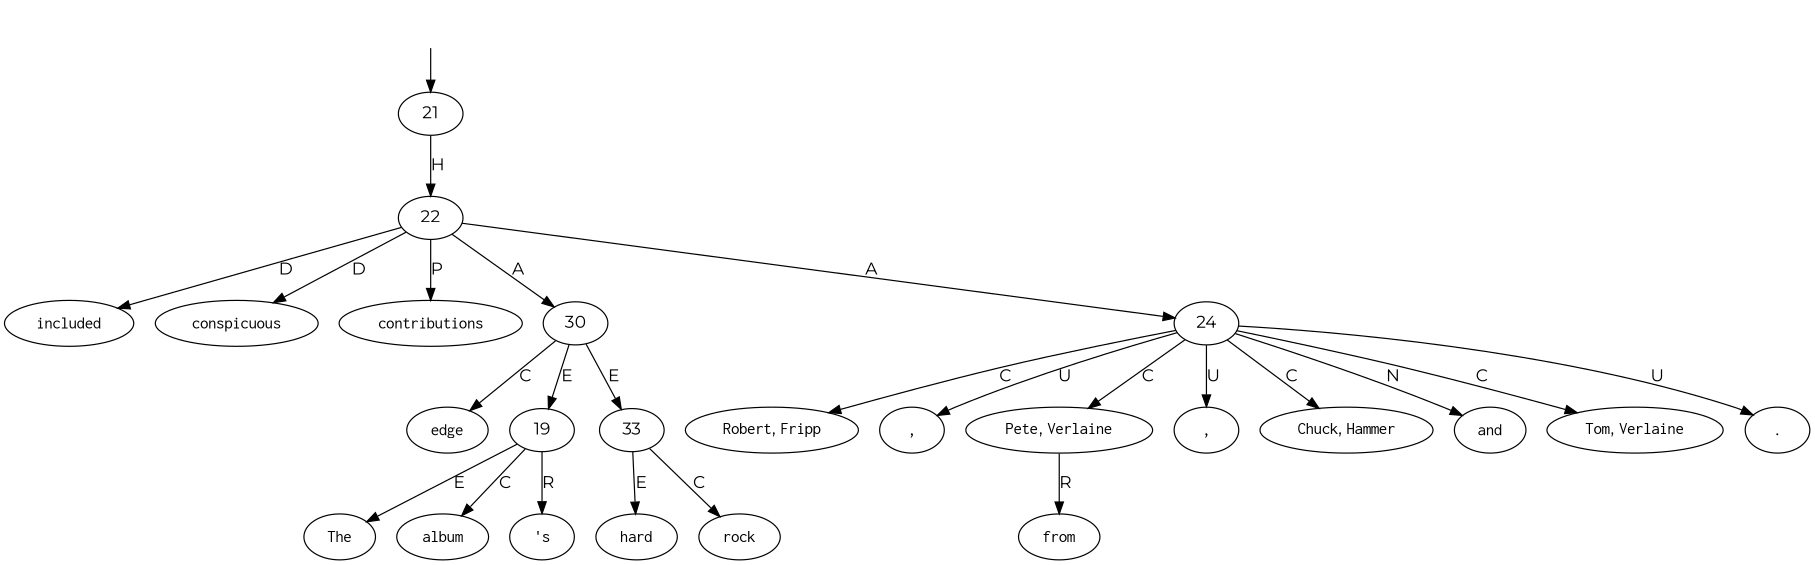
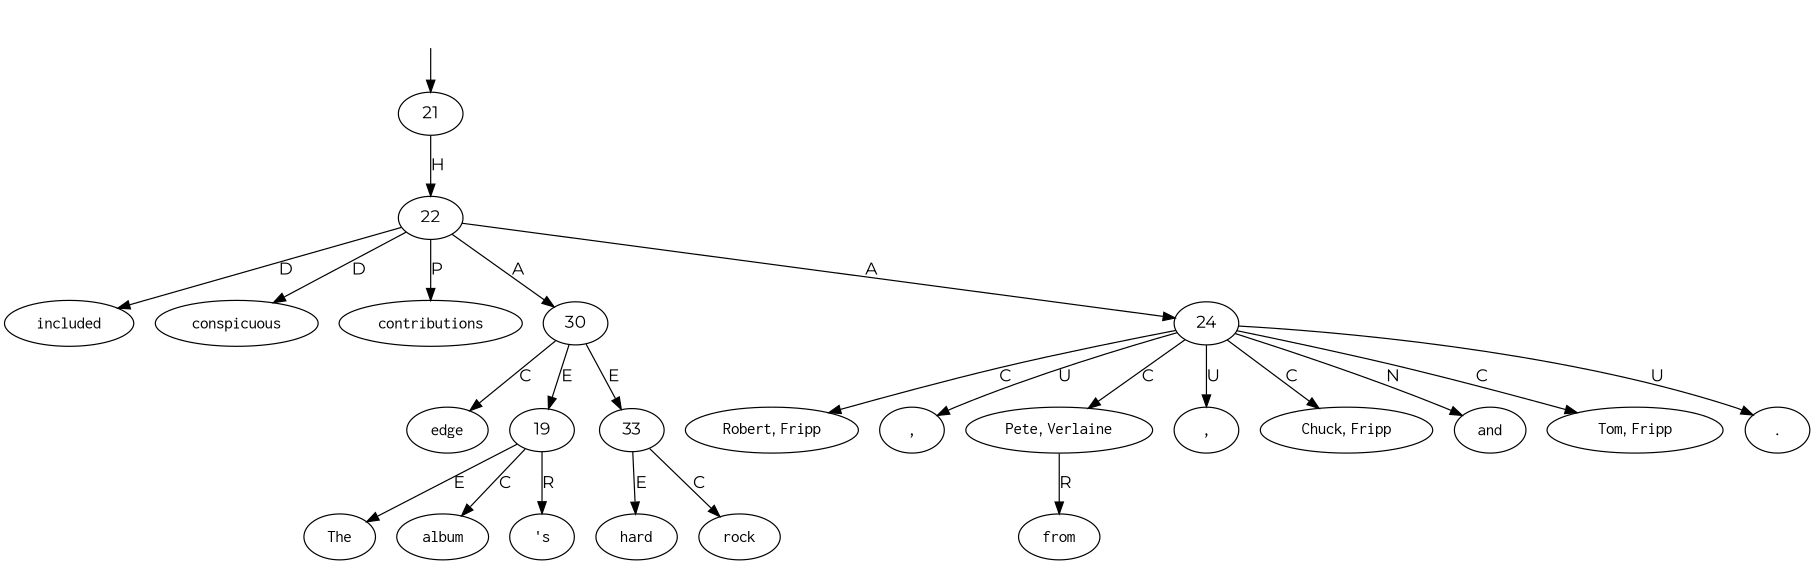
(1371, 429) -> (1371, 429)
(1652, 429) -> (1652, 429)
